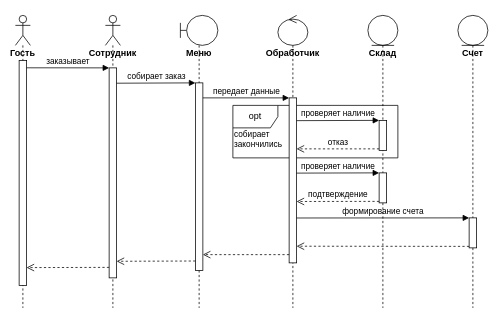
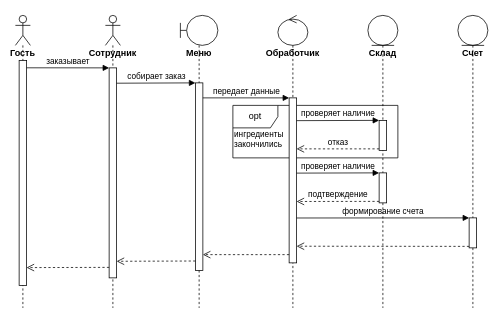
(260, 139) -> (260, 139)
